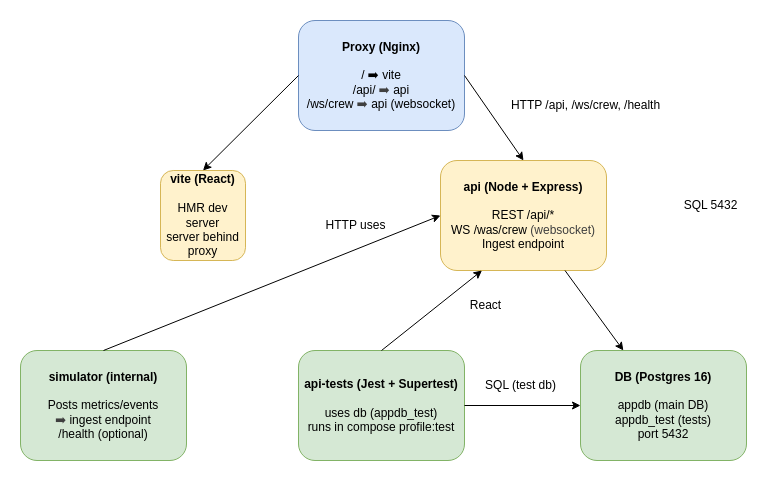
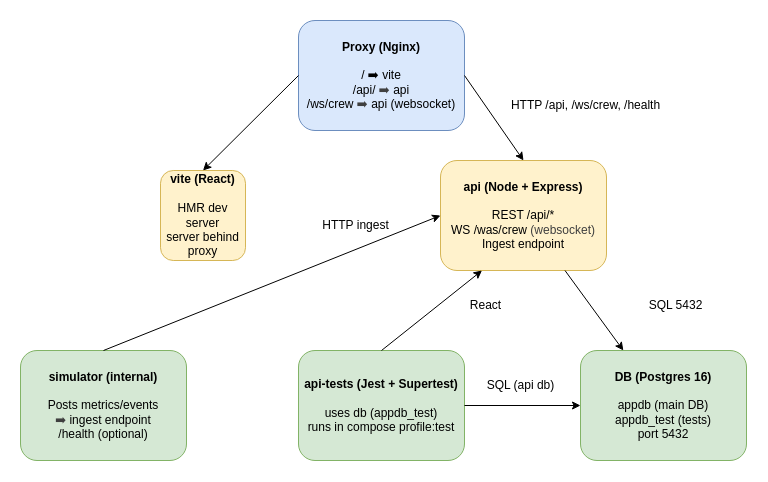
(711, 206) -> (676, 306)
(356, 226) -> (356, 226)
(521, 386) -> (521, 386)
